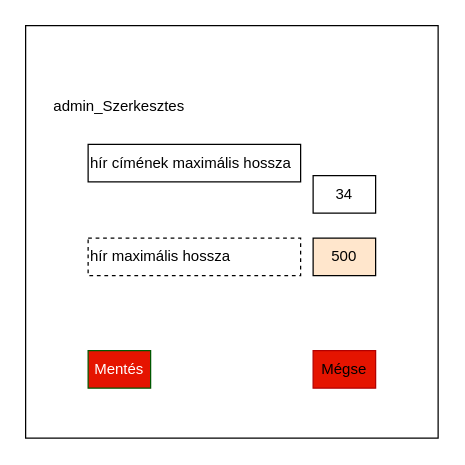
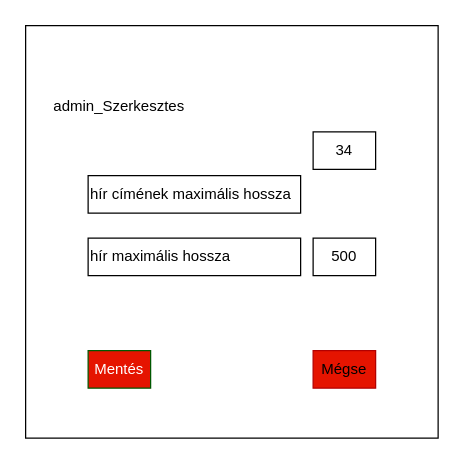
(194, 163) -> (194, 194)
(344, 194) -> (344, 151)
(194, 257) -> (194, 257)
(344, 257) -> (344, 257)
